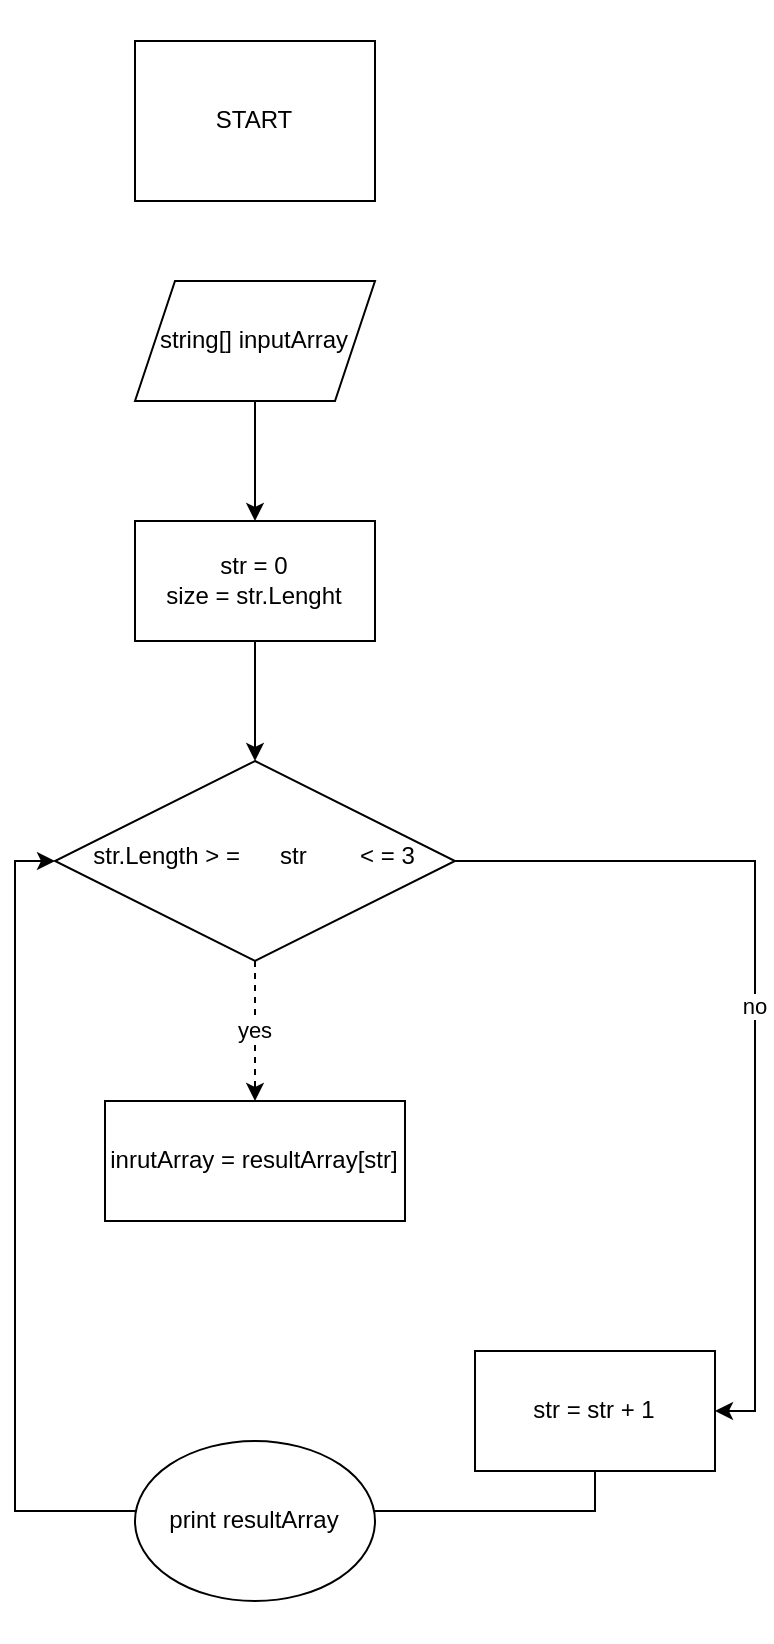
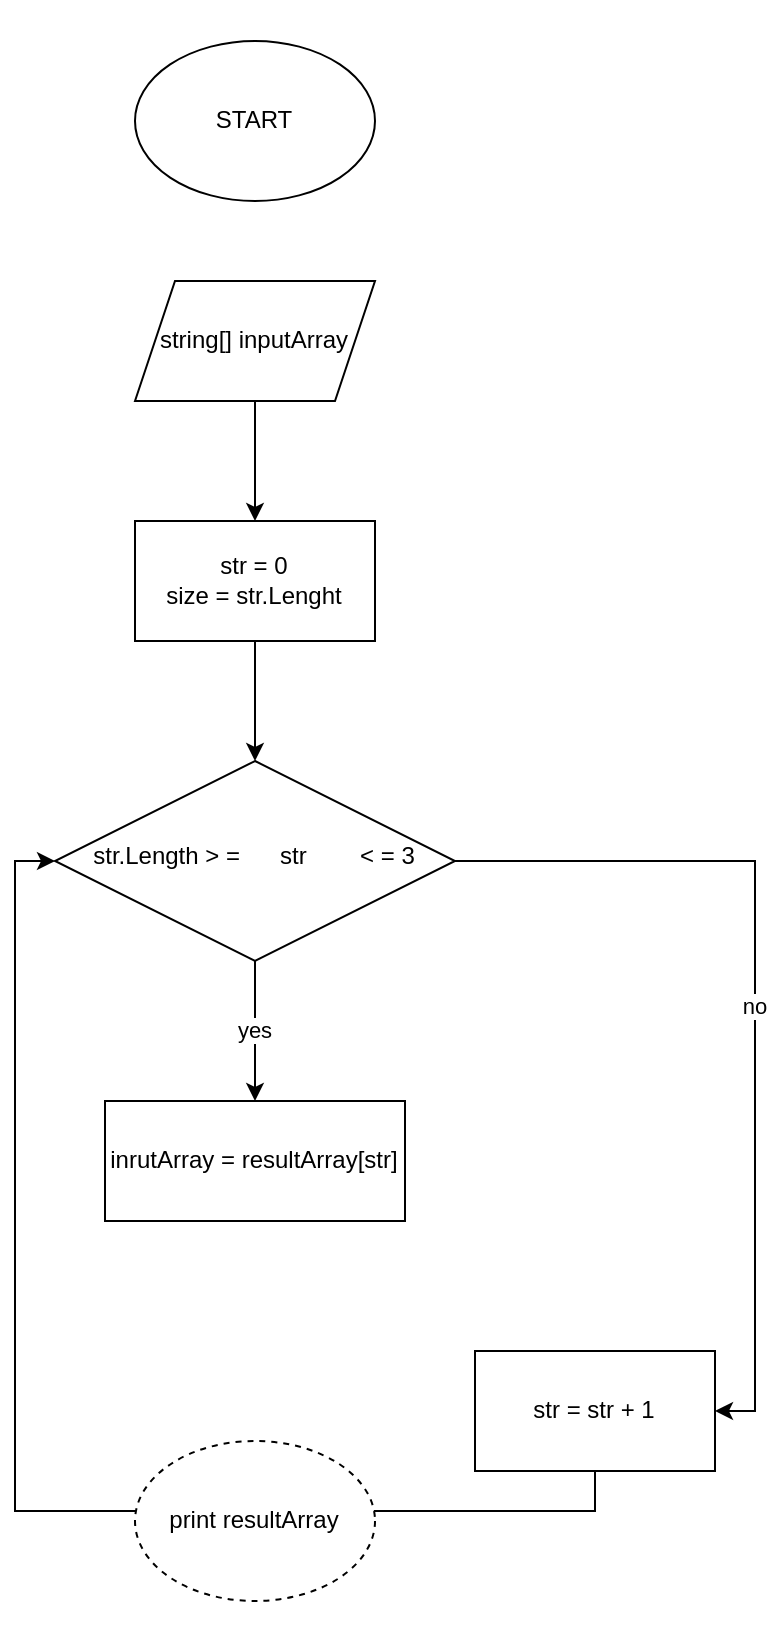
(255, 121) -> (255, 121)
(255, 992) -> (255, 992)
(255, 1521) -> (255, 1521)
